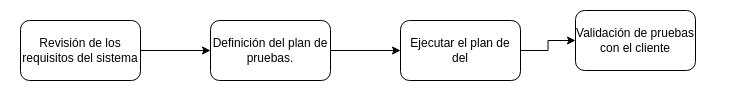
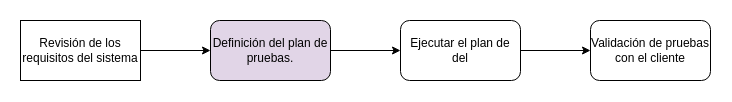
(636, 41) -> (651, 51)
(81, 51) -> (81, 51)
(271, 51) -> (271, 51)
